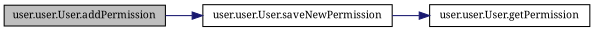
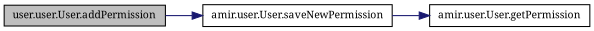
(298, 16) -> (298, 16)
(510, 16) -> (510, 16)
